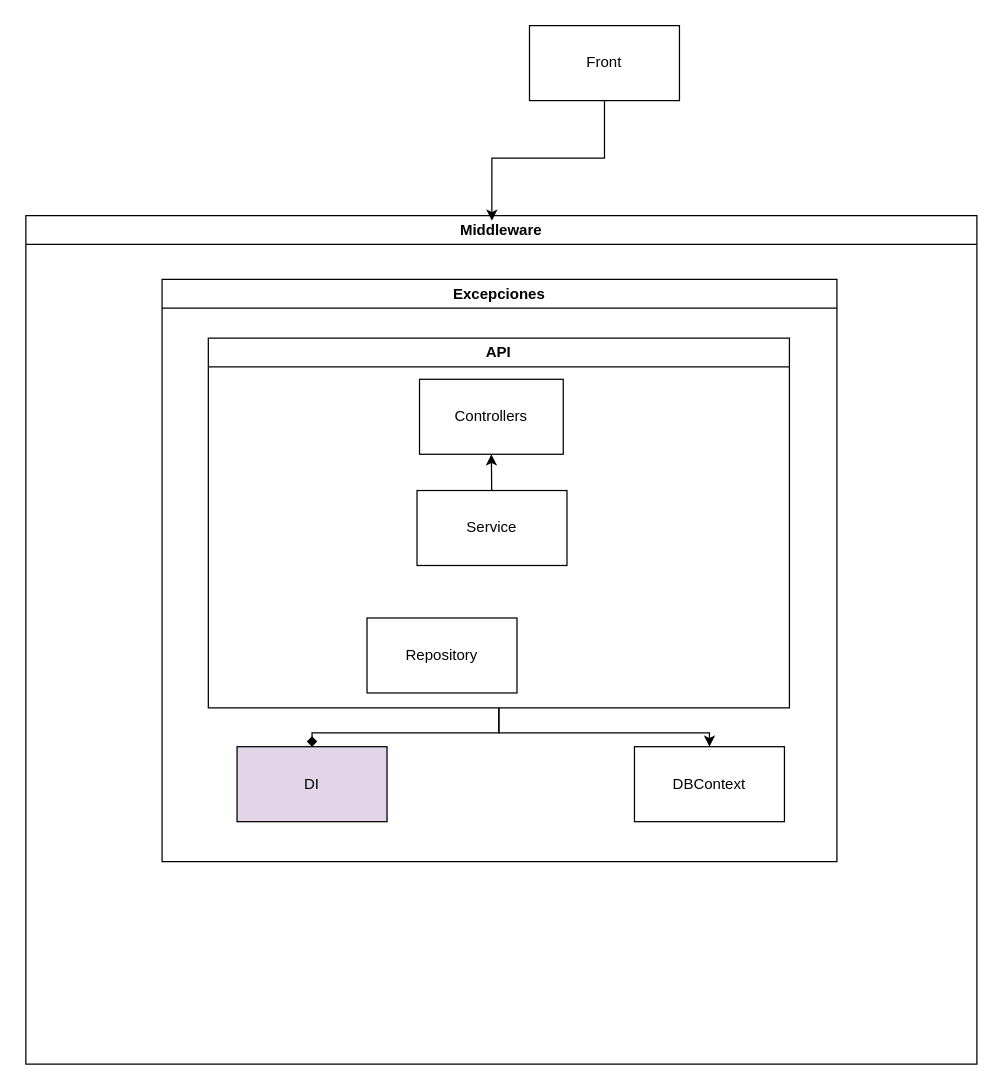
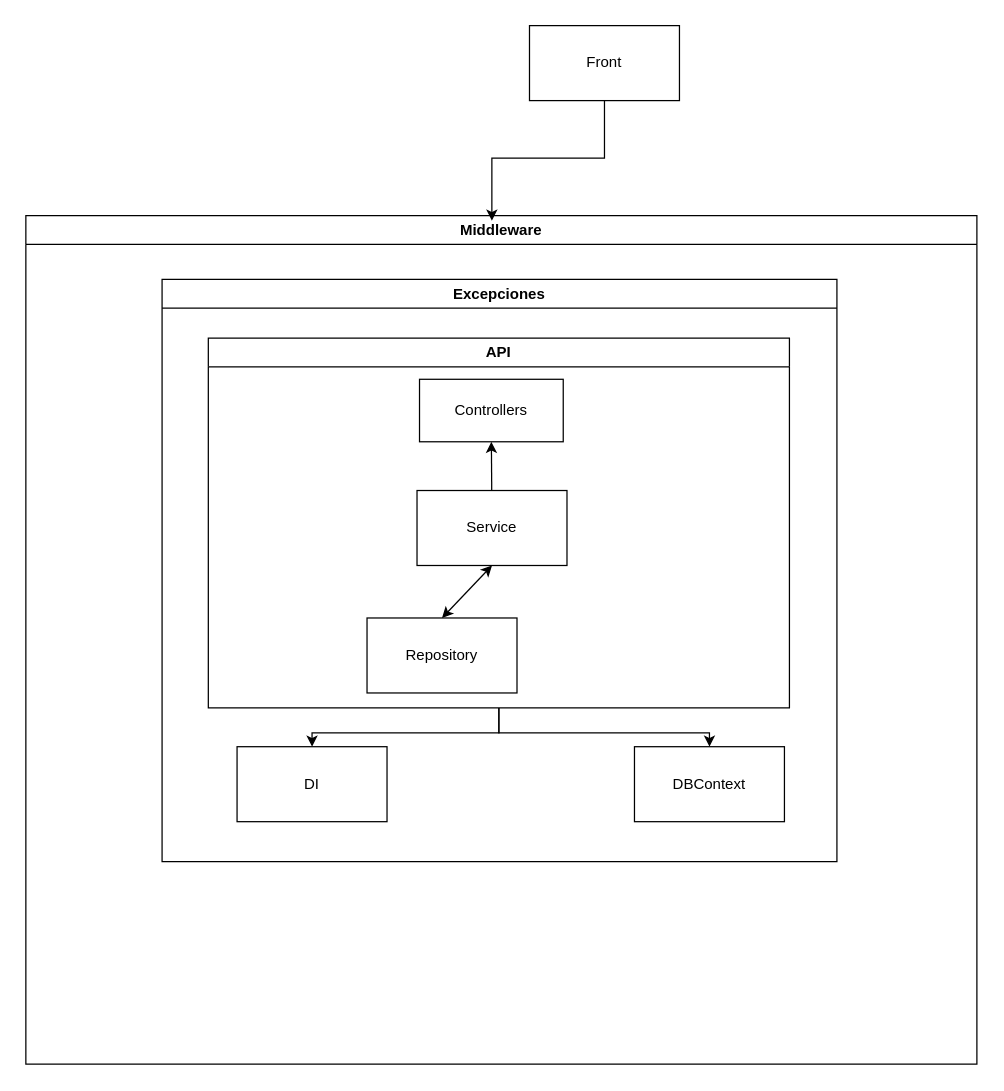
(491, 417) -> (491, 411)
none -> (467, 592)
(312, 736) -> (312, 737)
(312, 784) -> (312, 784)
